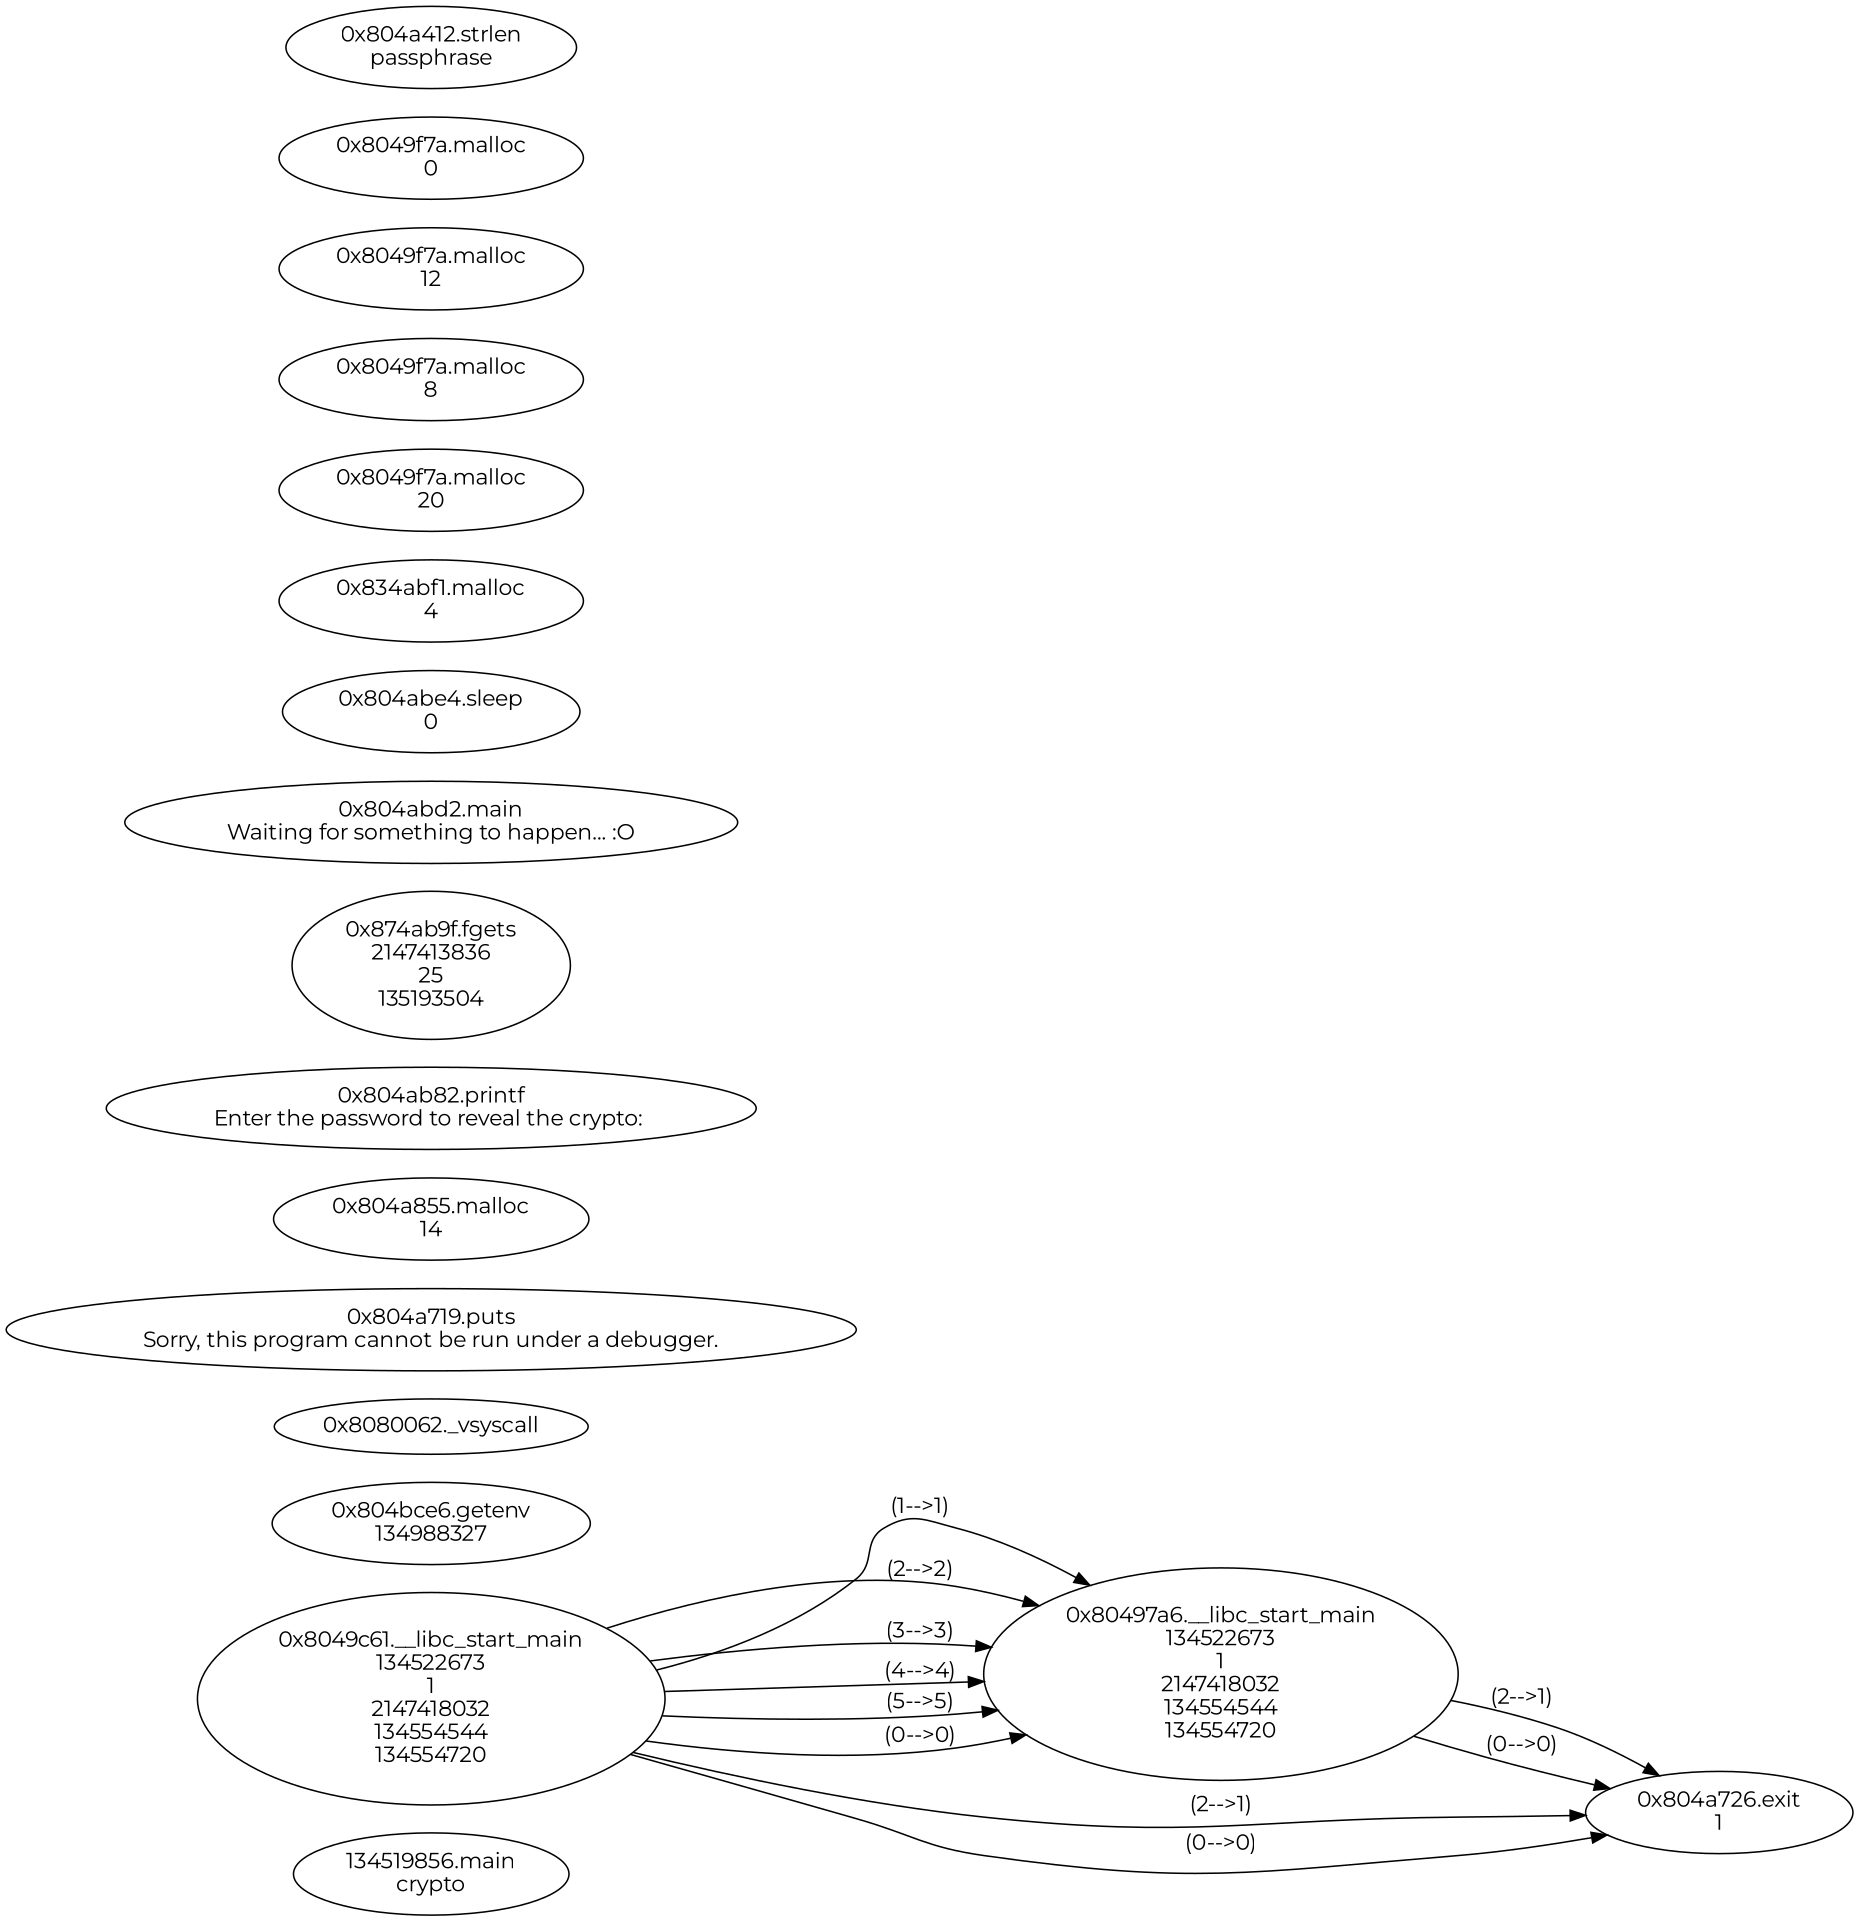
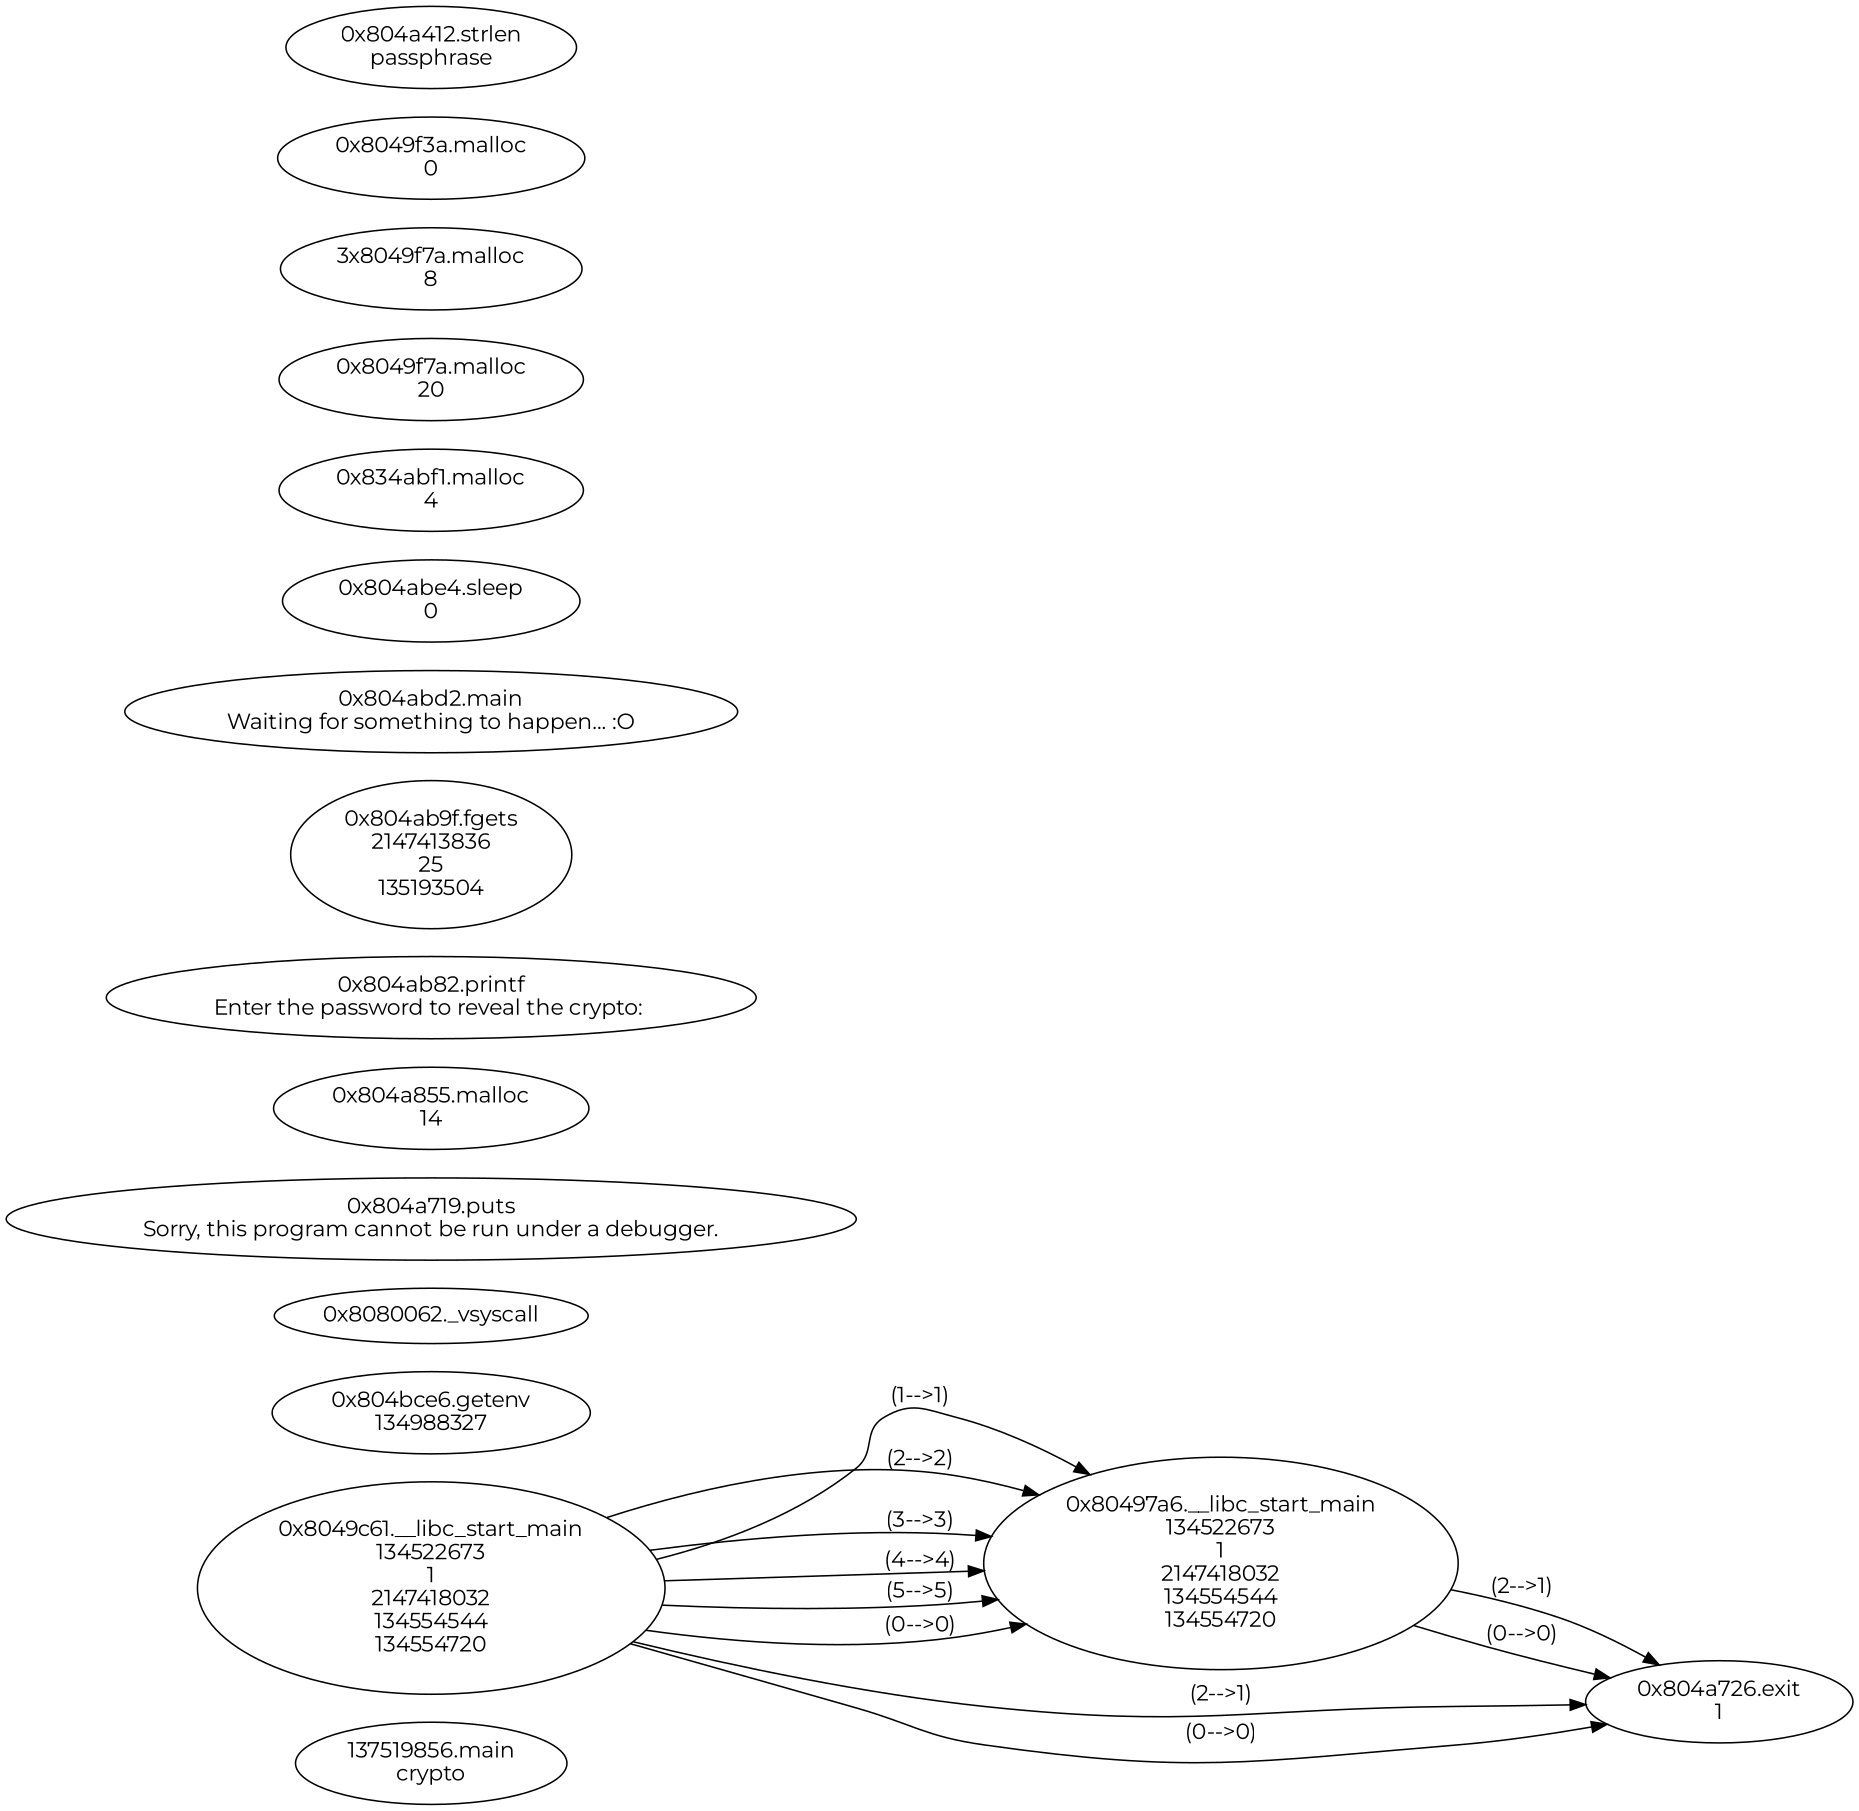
(431, 158) -> (431, 158)
(431, 269) -> none
(431, 380) -> (431, 269)
(431, 965) -> (431, 855)
(431, 1874) -> (431, 1763)
